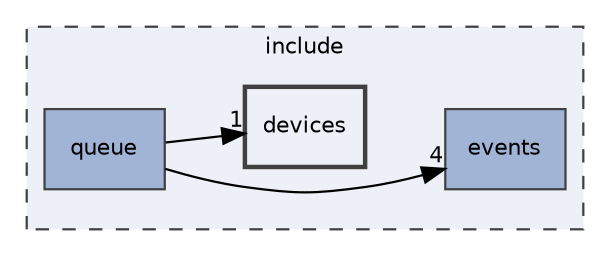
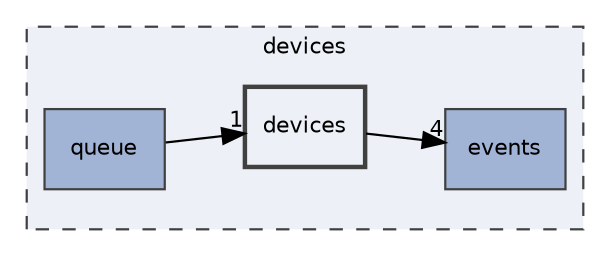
(305, 48) -> (305, 48)
(294, 192) -> (394, 137)
